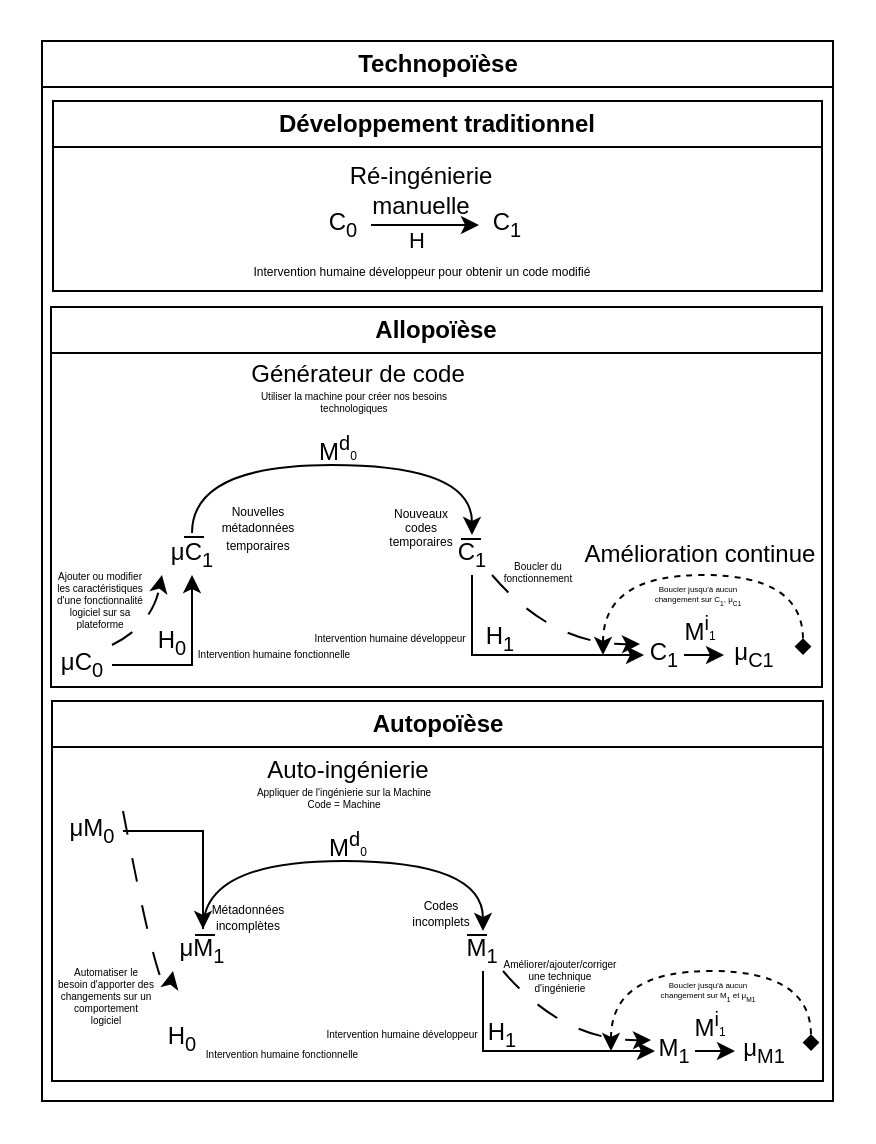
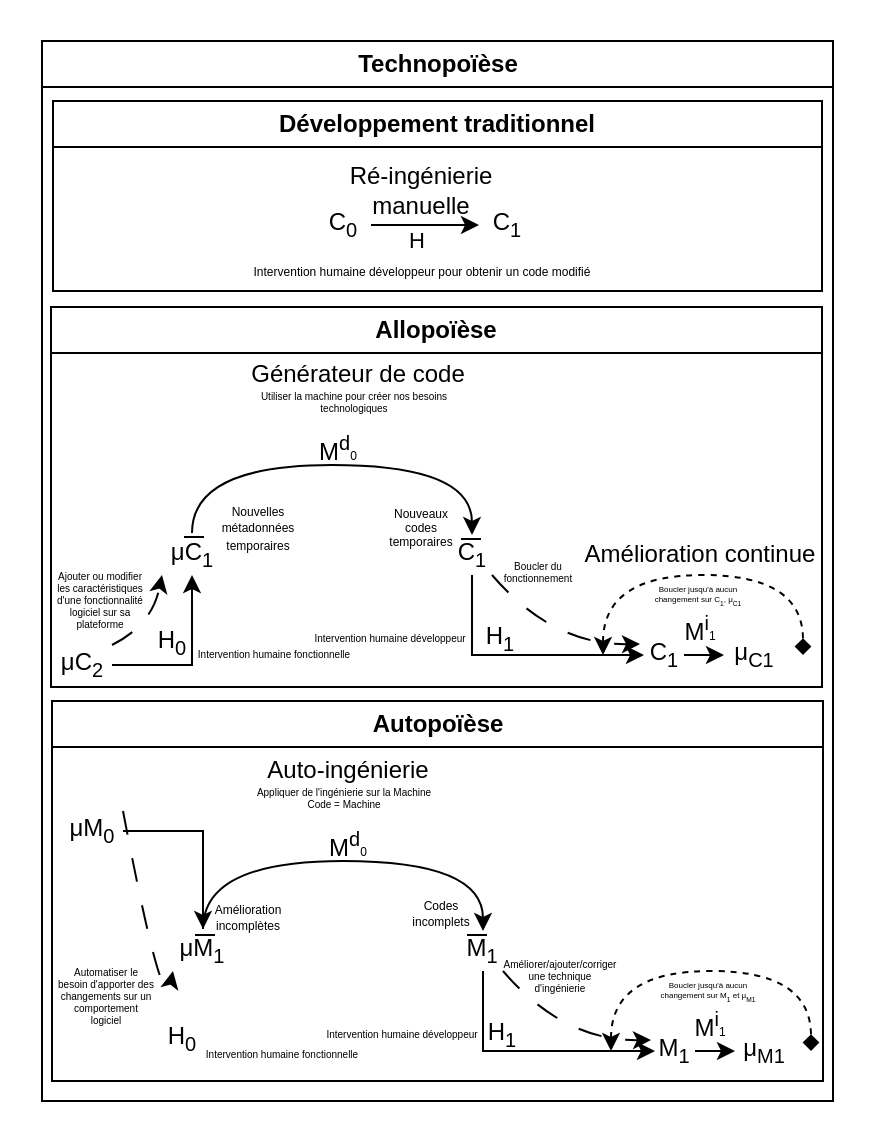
(83, 665) -> (83, 665)
(249, 919) -> (249, 919)
